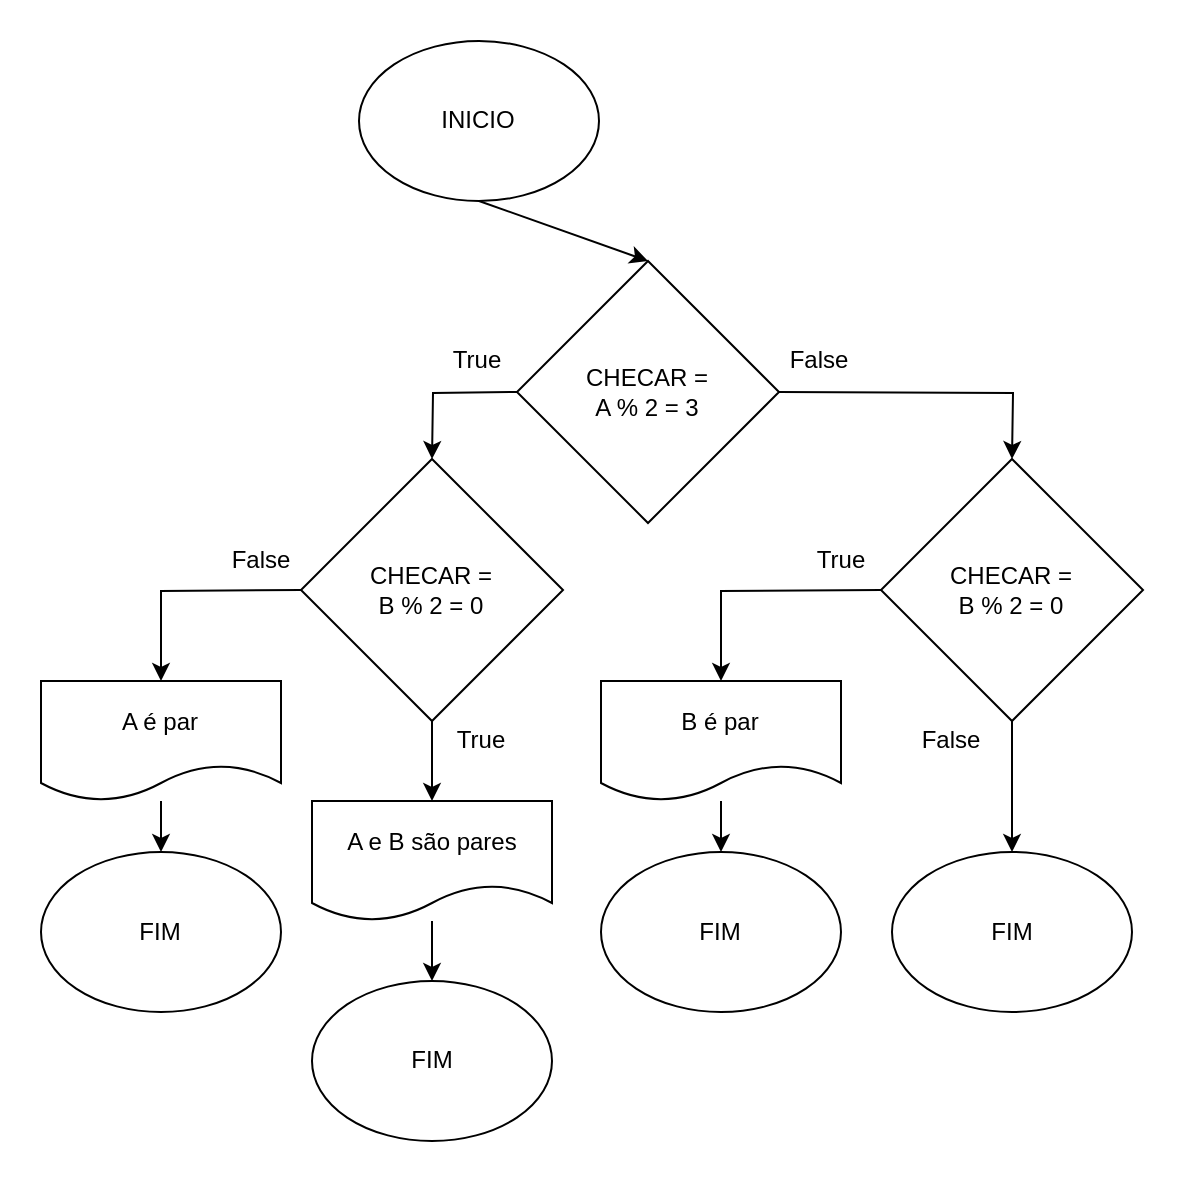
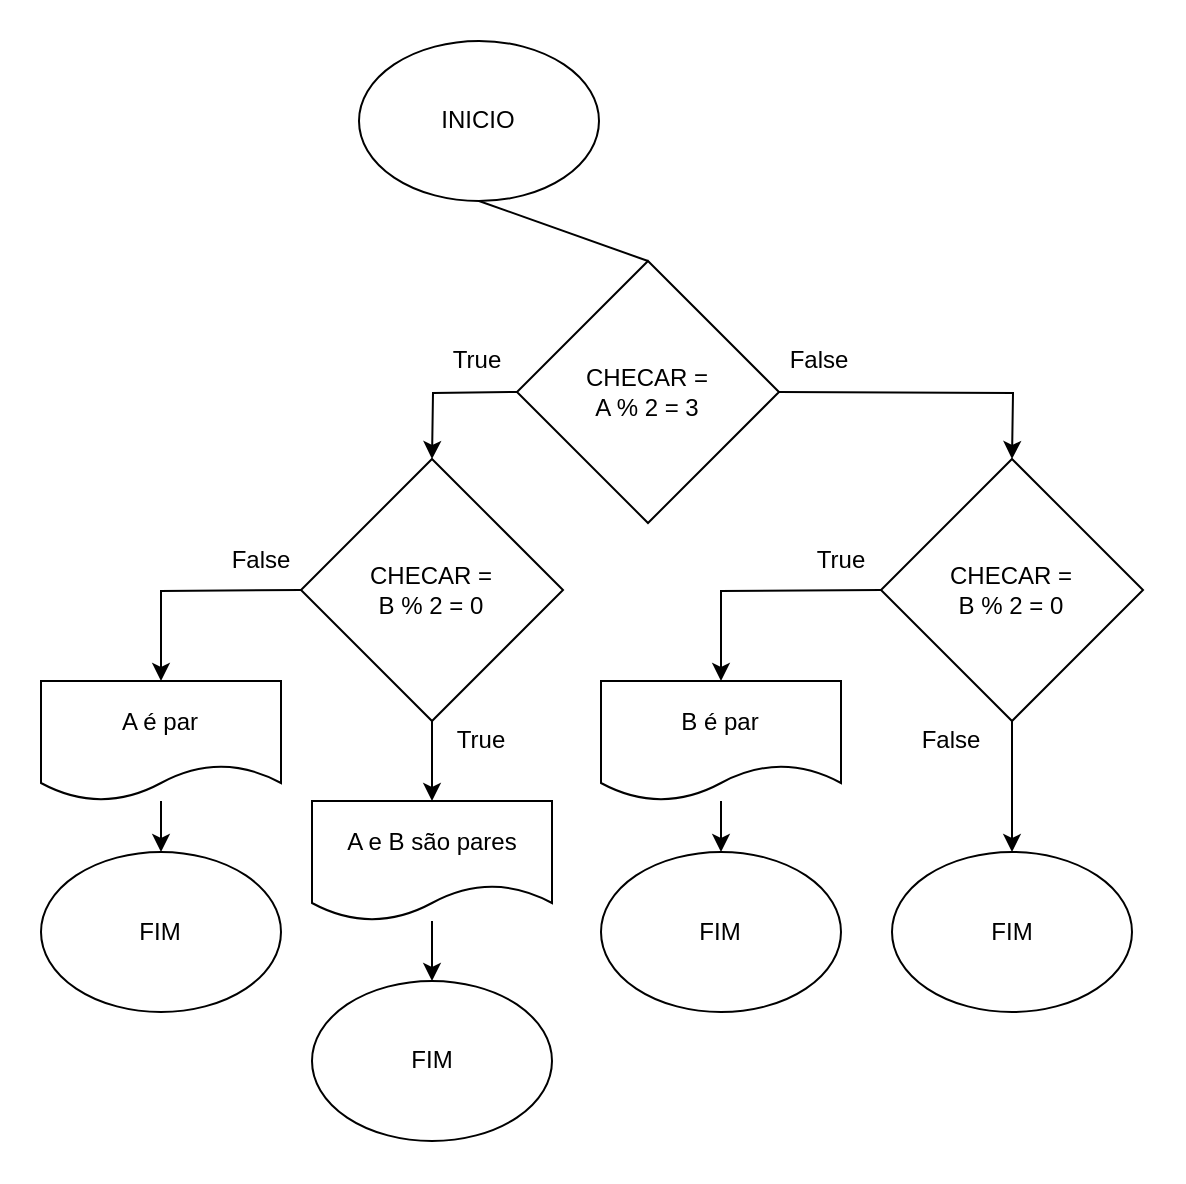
(634, 256) -> (639, 258)
